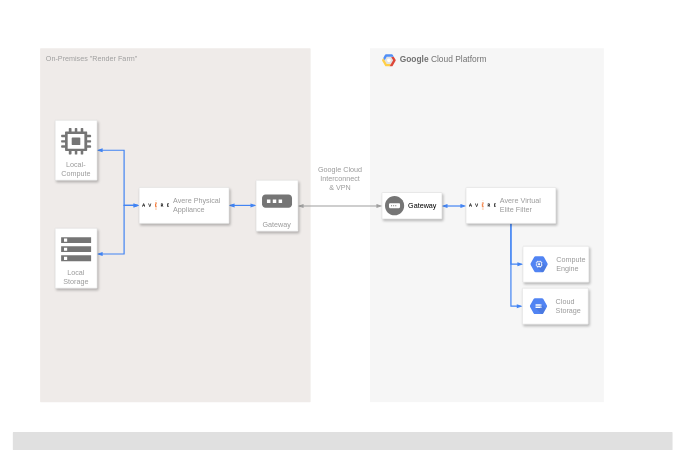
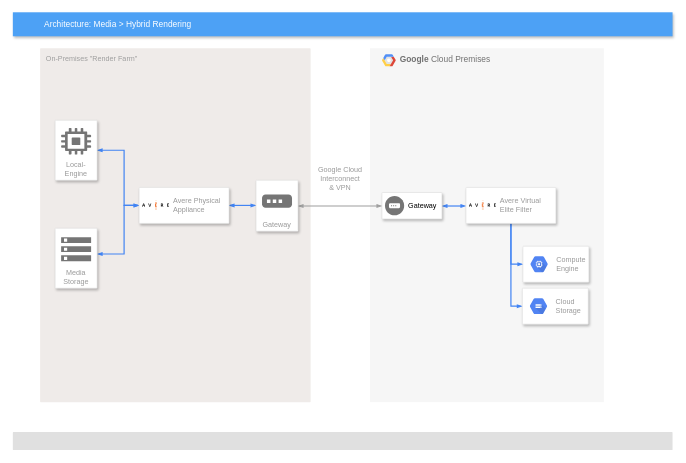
none -> (343, 24)
(444, 60) -> (444, 60)
(76, 169) -> (76, 169)
(76, 277) -> (76, 277)
